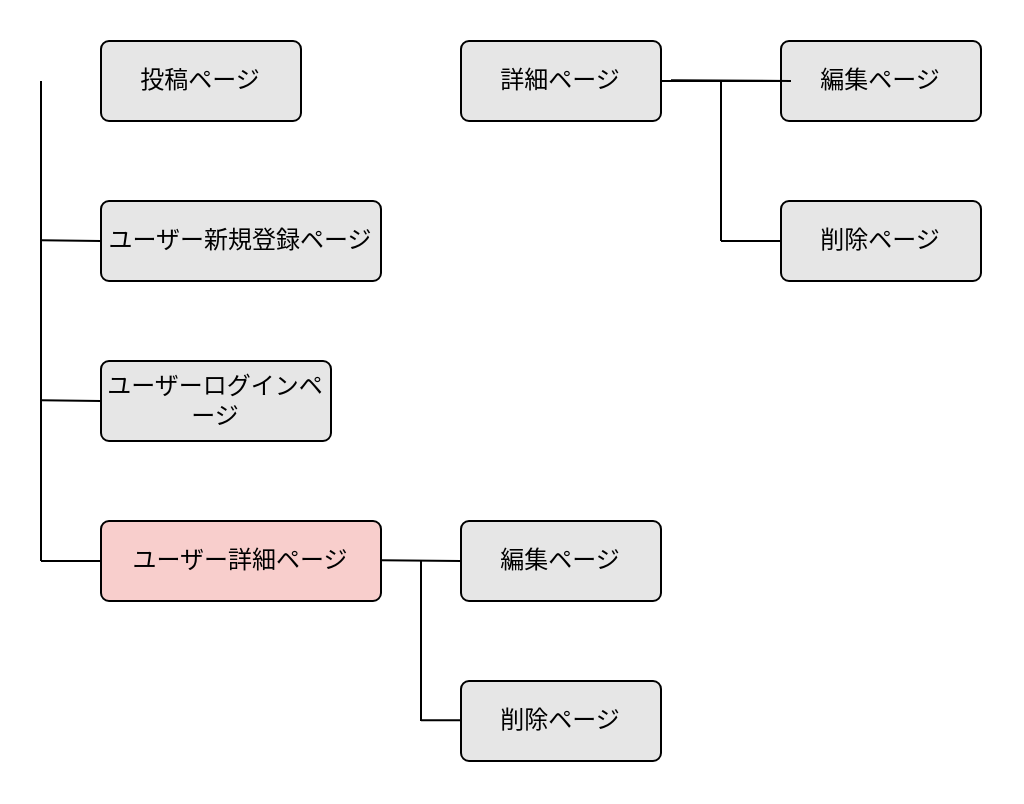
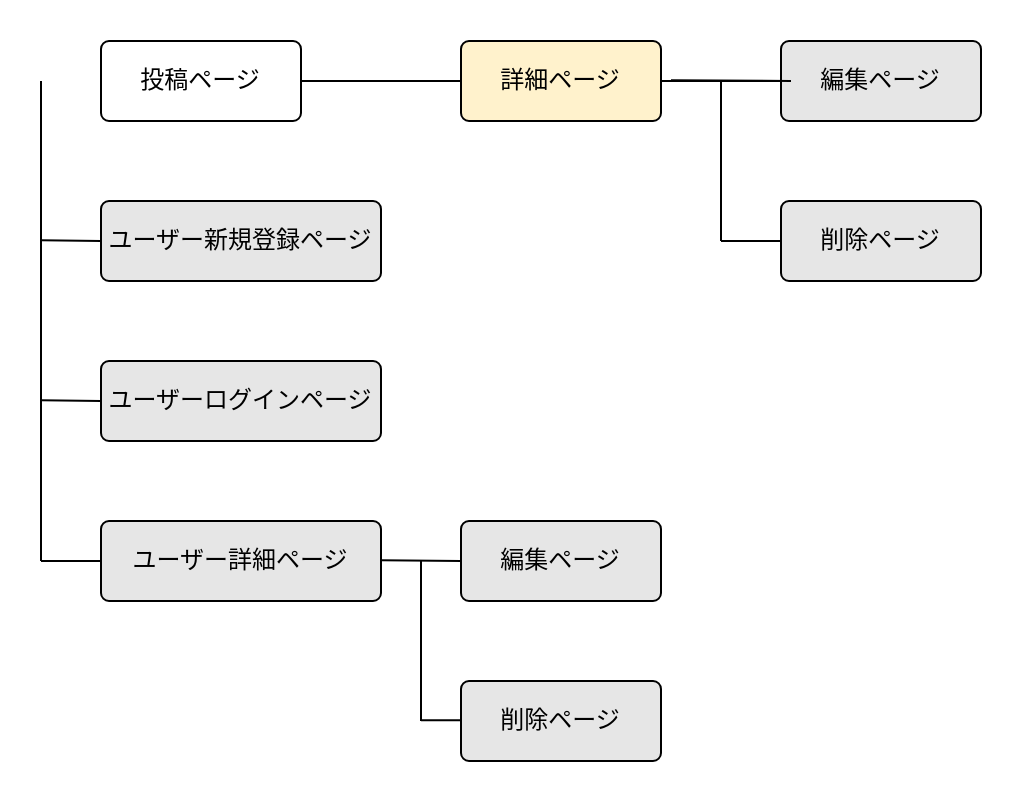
(201, 81) -> (201, 81)
none -> (381, 81)
(561, 81) -> (561, 81)
(216, 401) -> (241, 401)
(241, 561) -> (241, 561)
